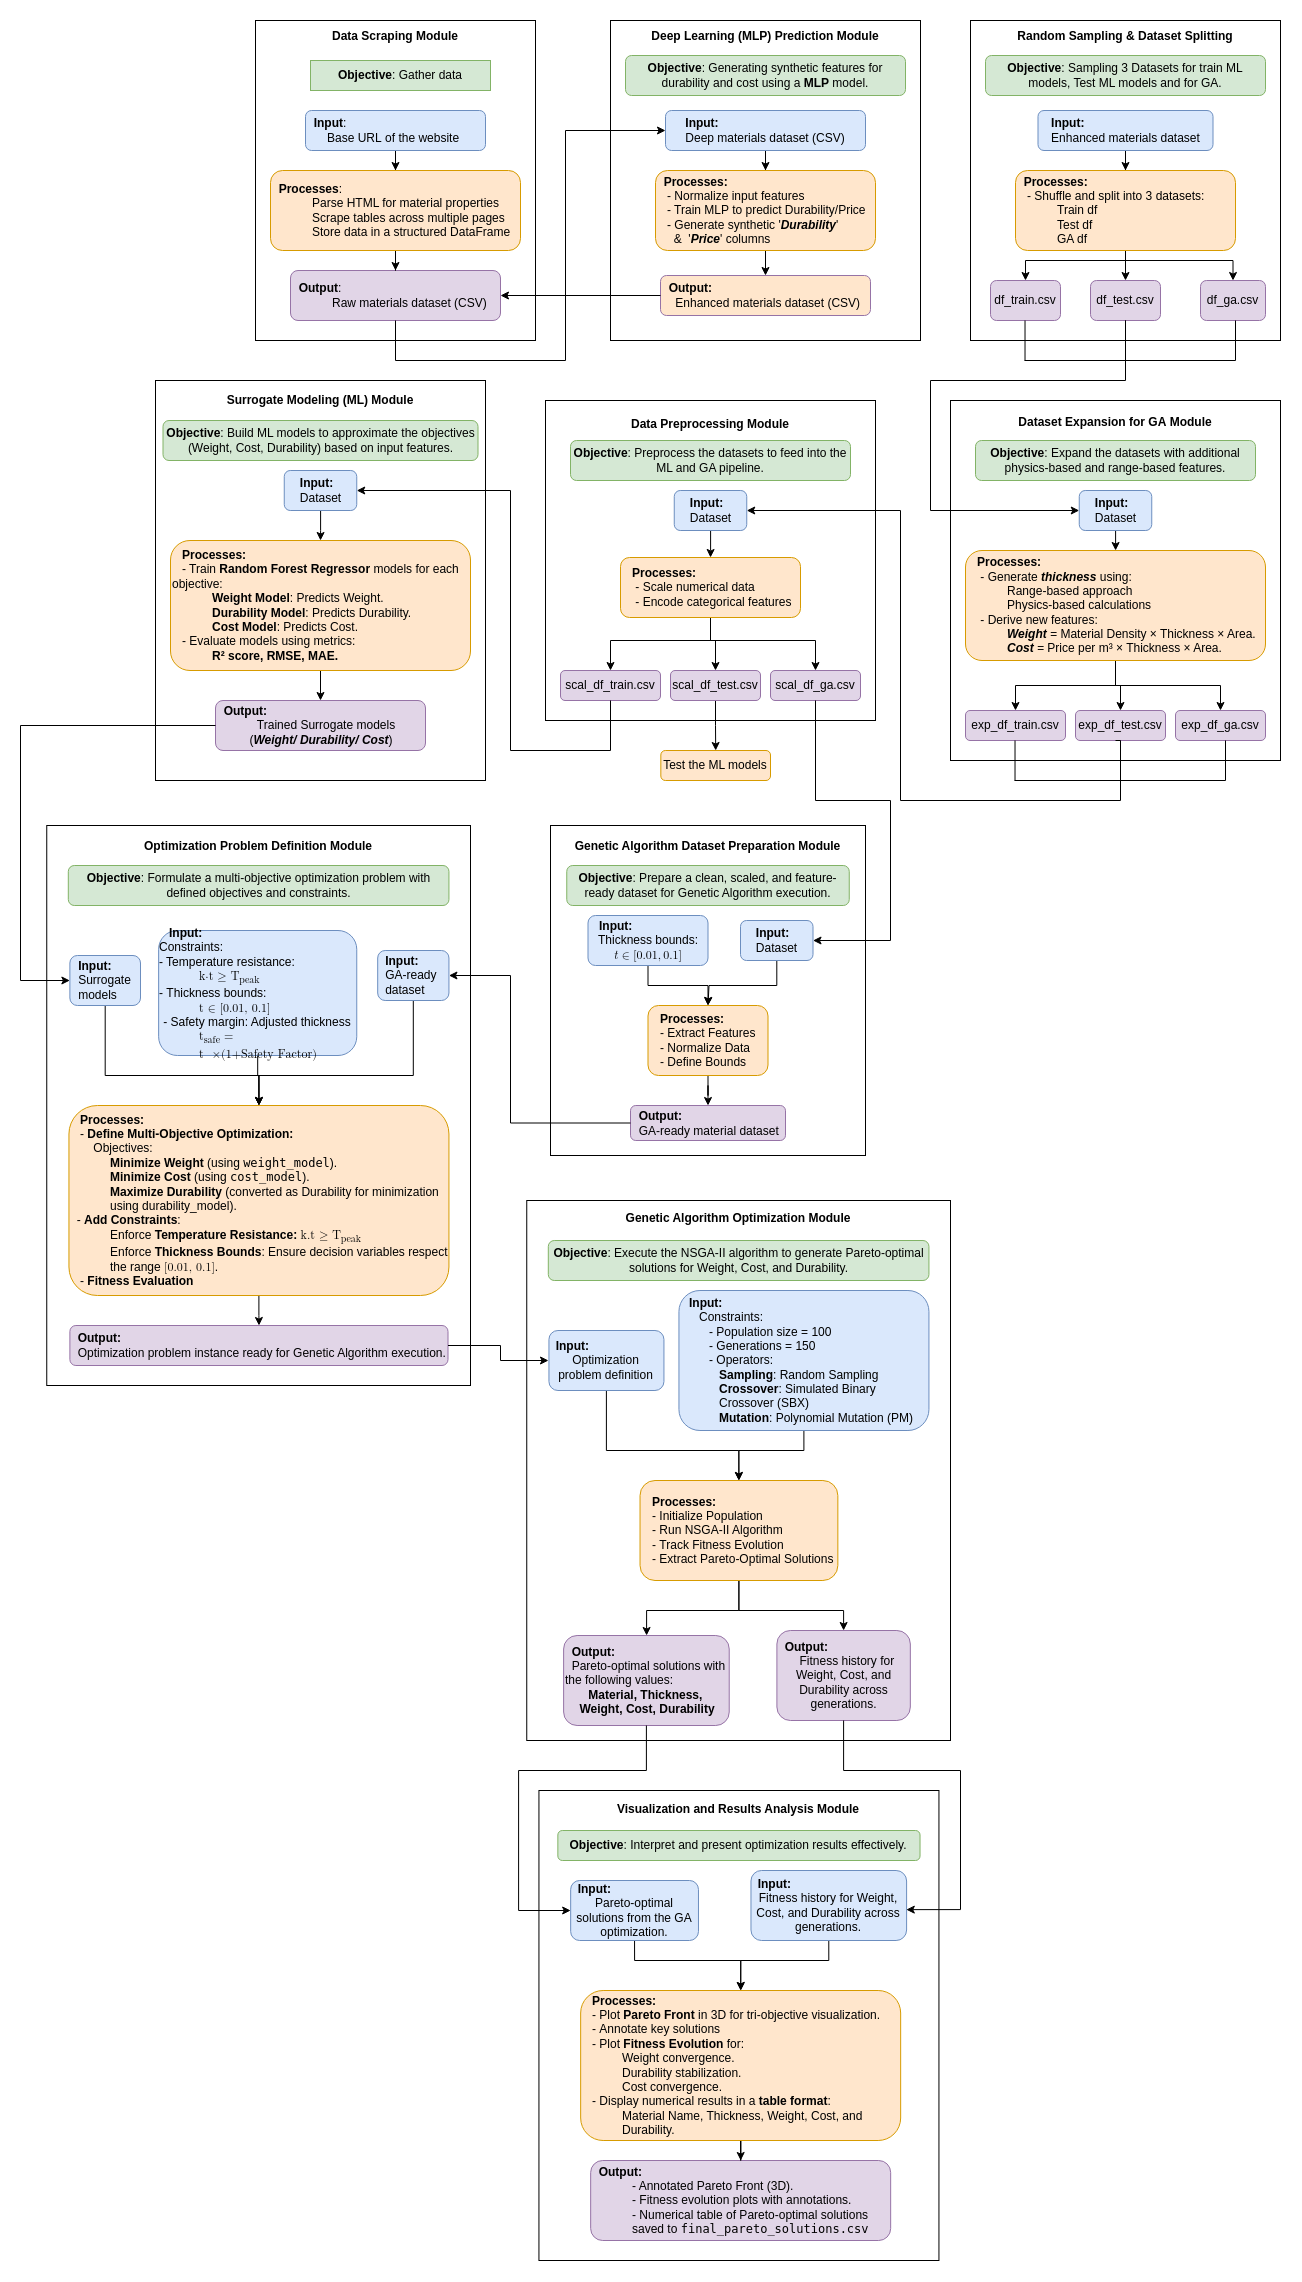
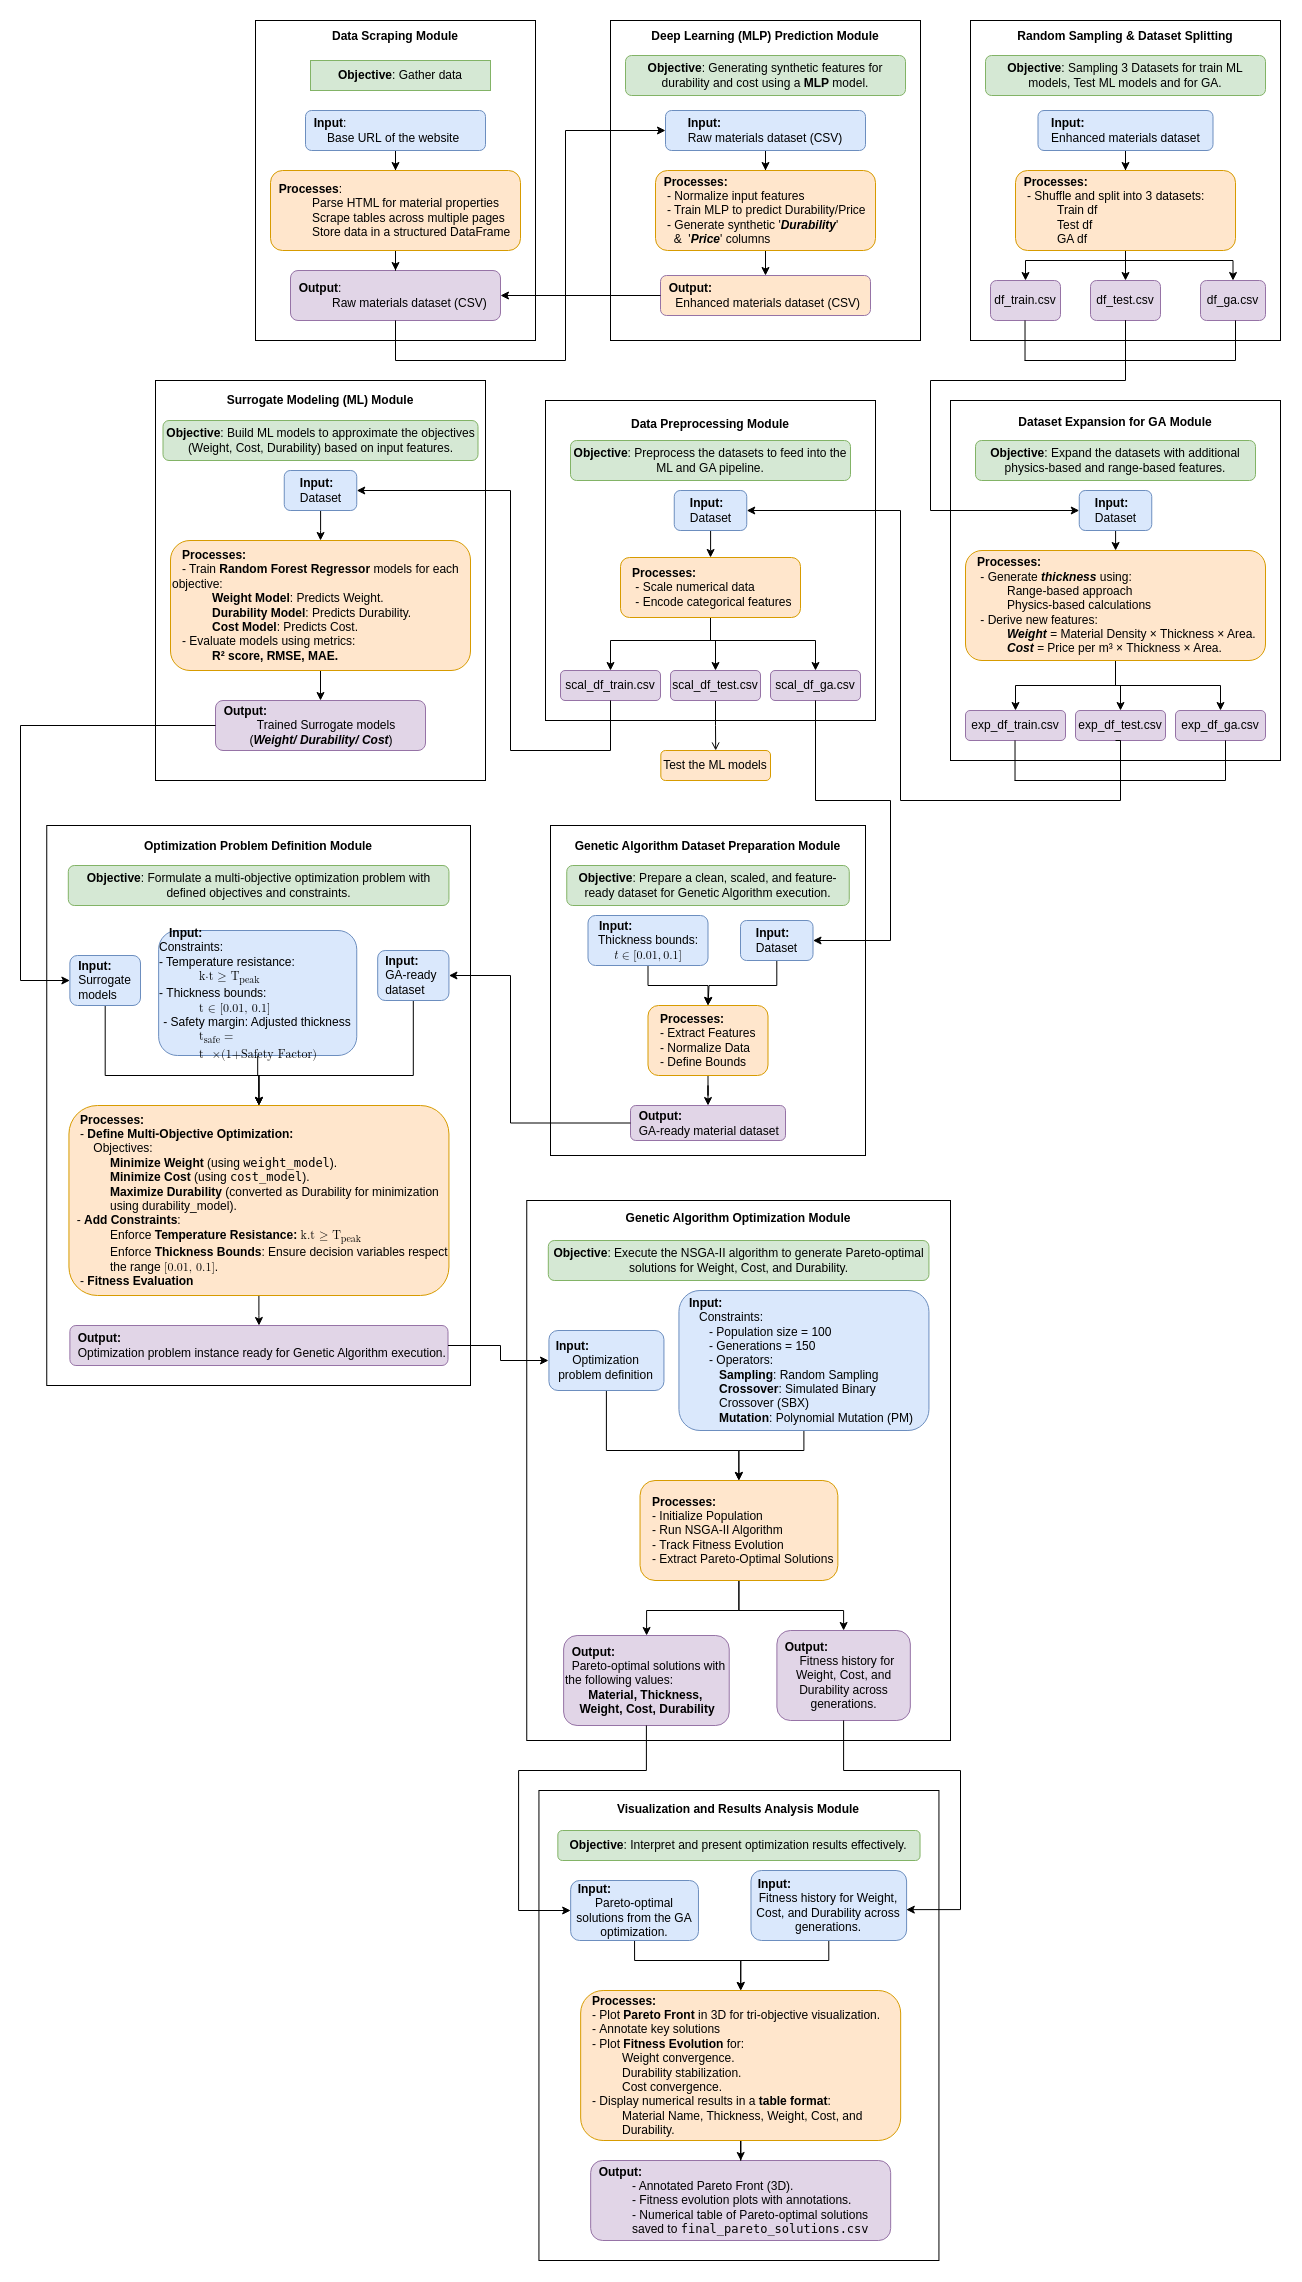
(766, 131) -> (766, 131)
(716, 742) -> (716, 743)
